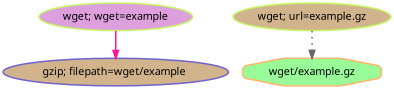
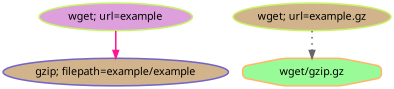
(116, 17) -> (116, 17)
(116, 72) -> (116, 72)
(312, 72) -> (312, 72)
